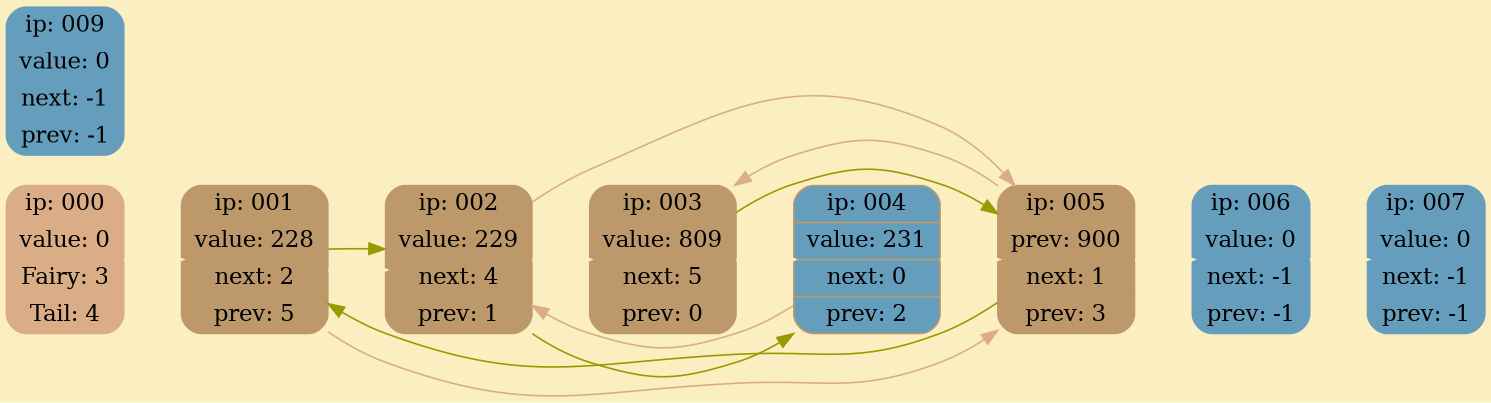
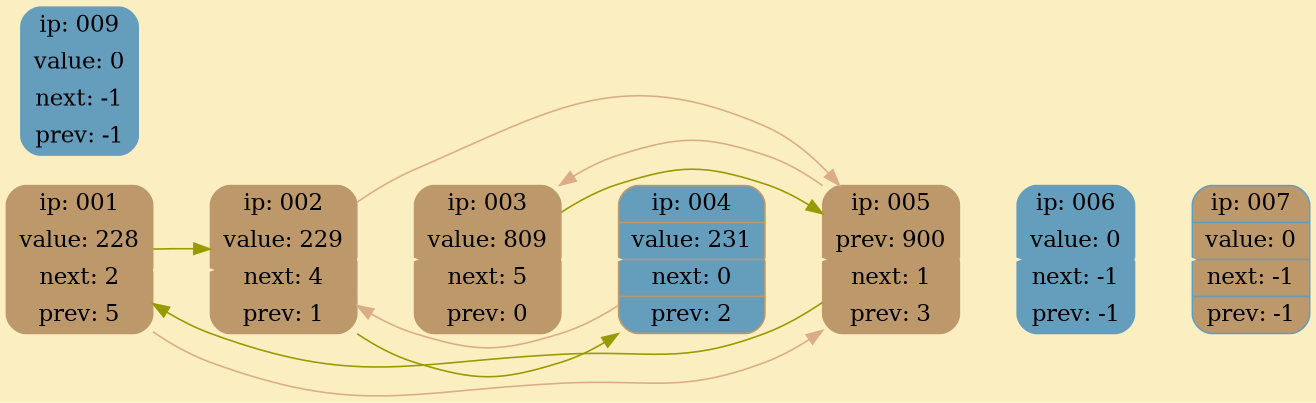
(65, 260) -> none
(1426, 260) -> (1251, 260)
